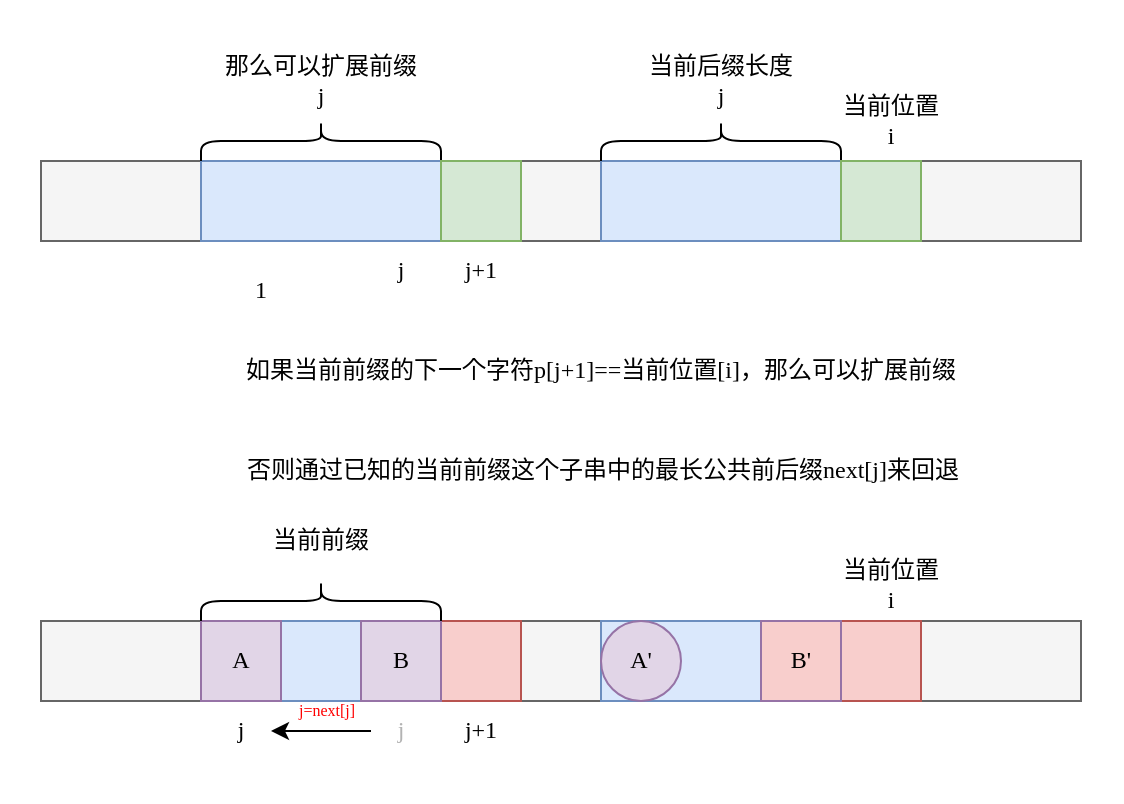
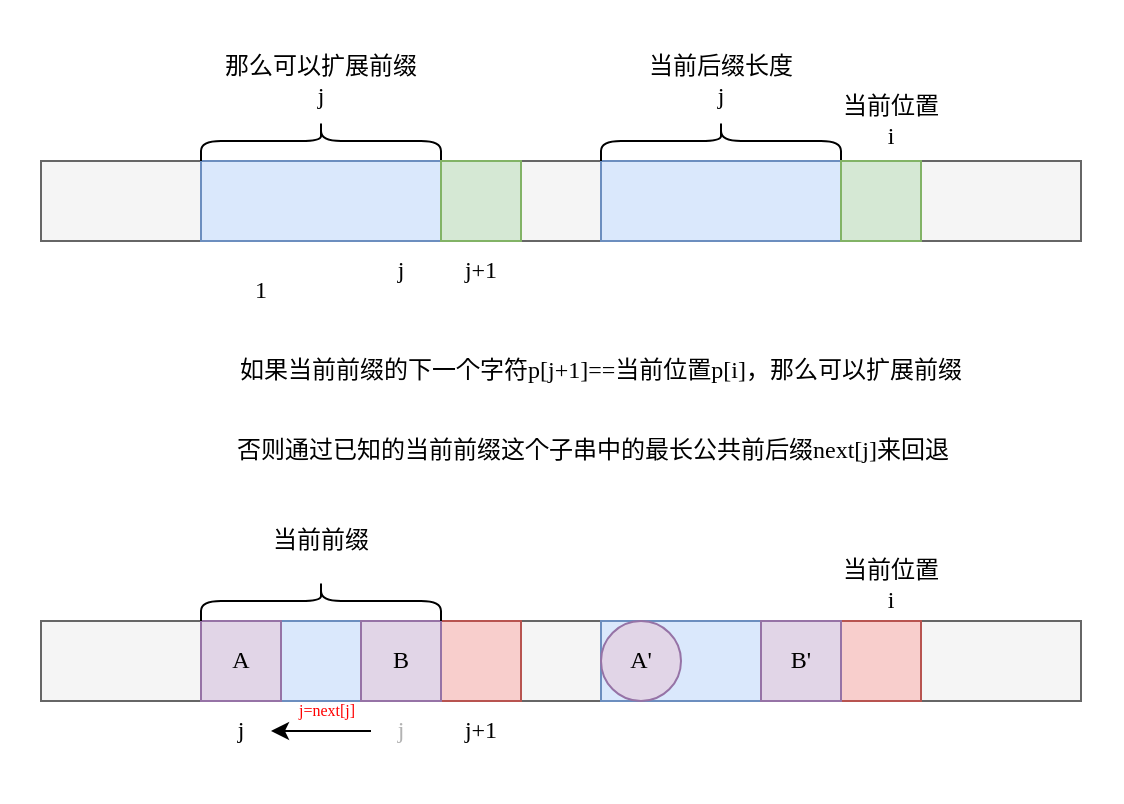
(602, 371) -> (602, 371)
(603, 471) -> (593, 451)
(801, 661) -> (801, 661)
